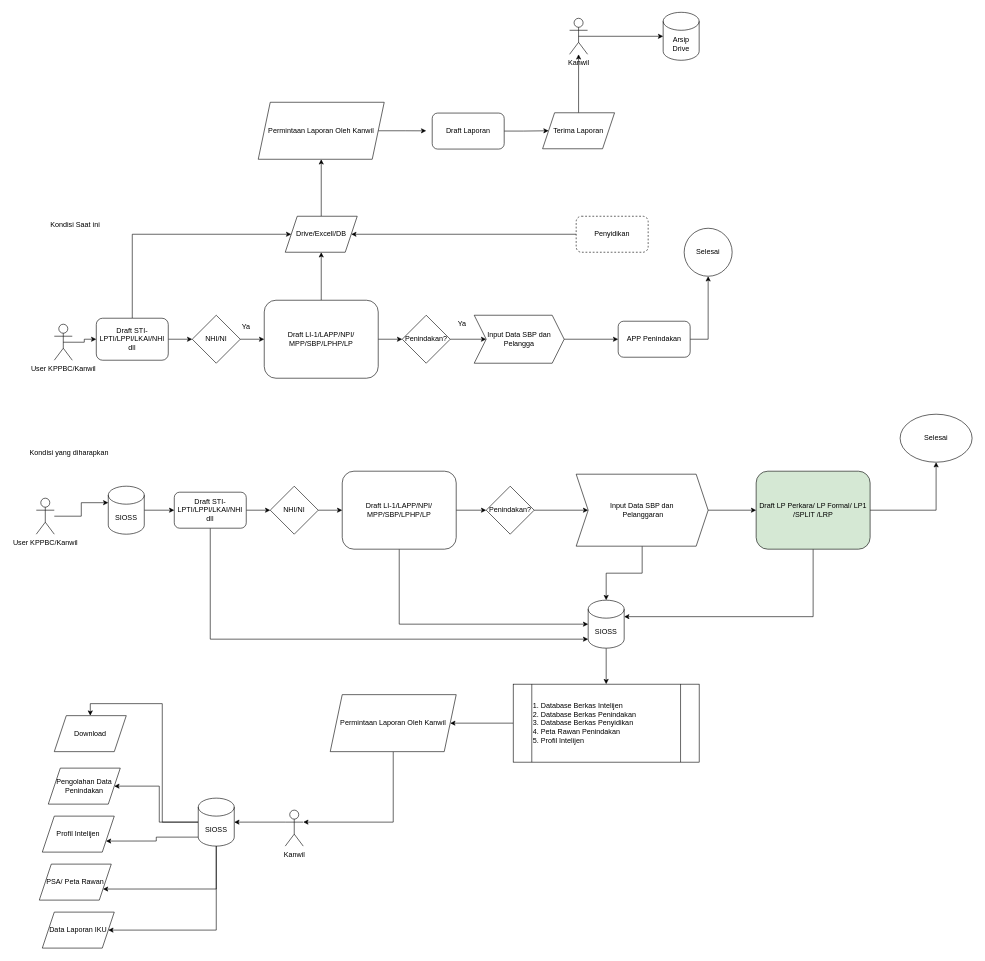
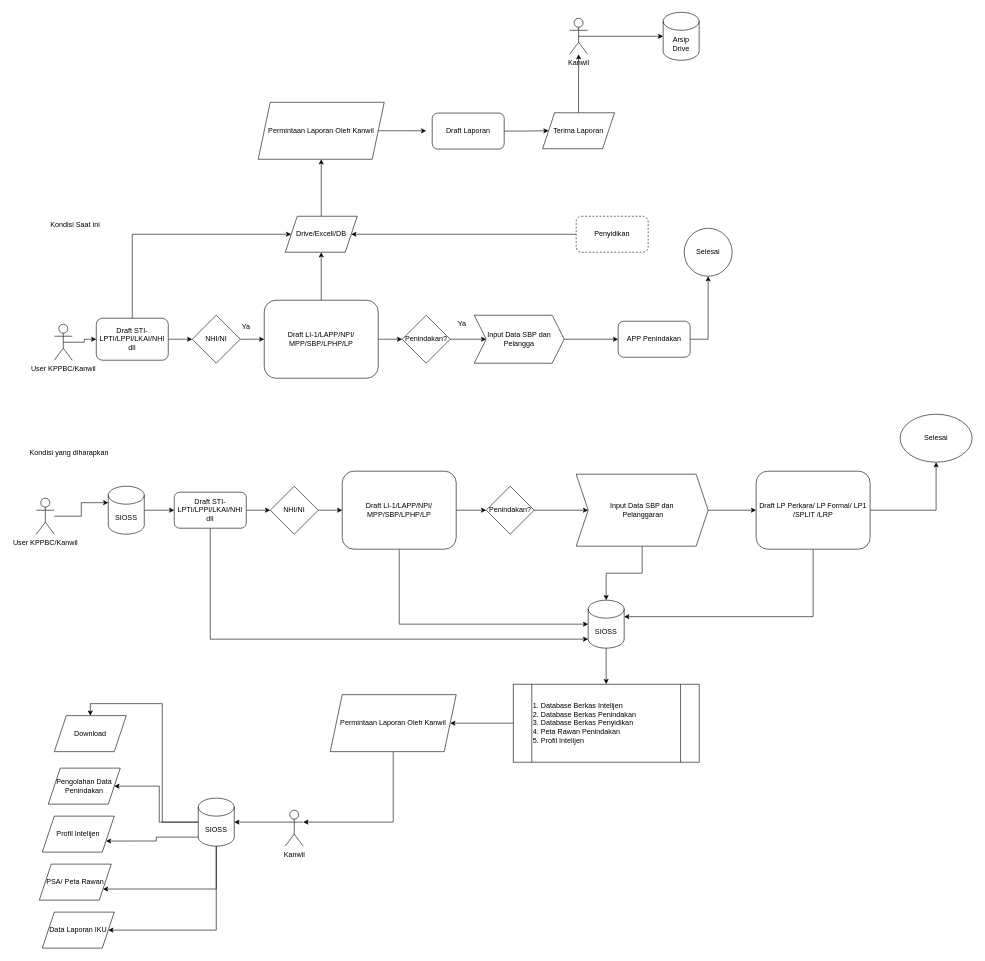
(813, 510) -> (813, 510)
